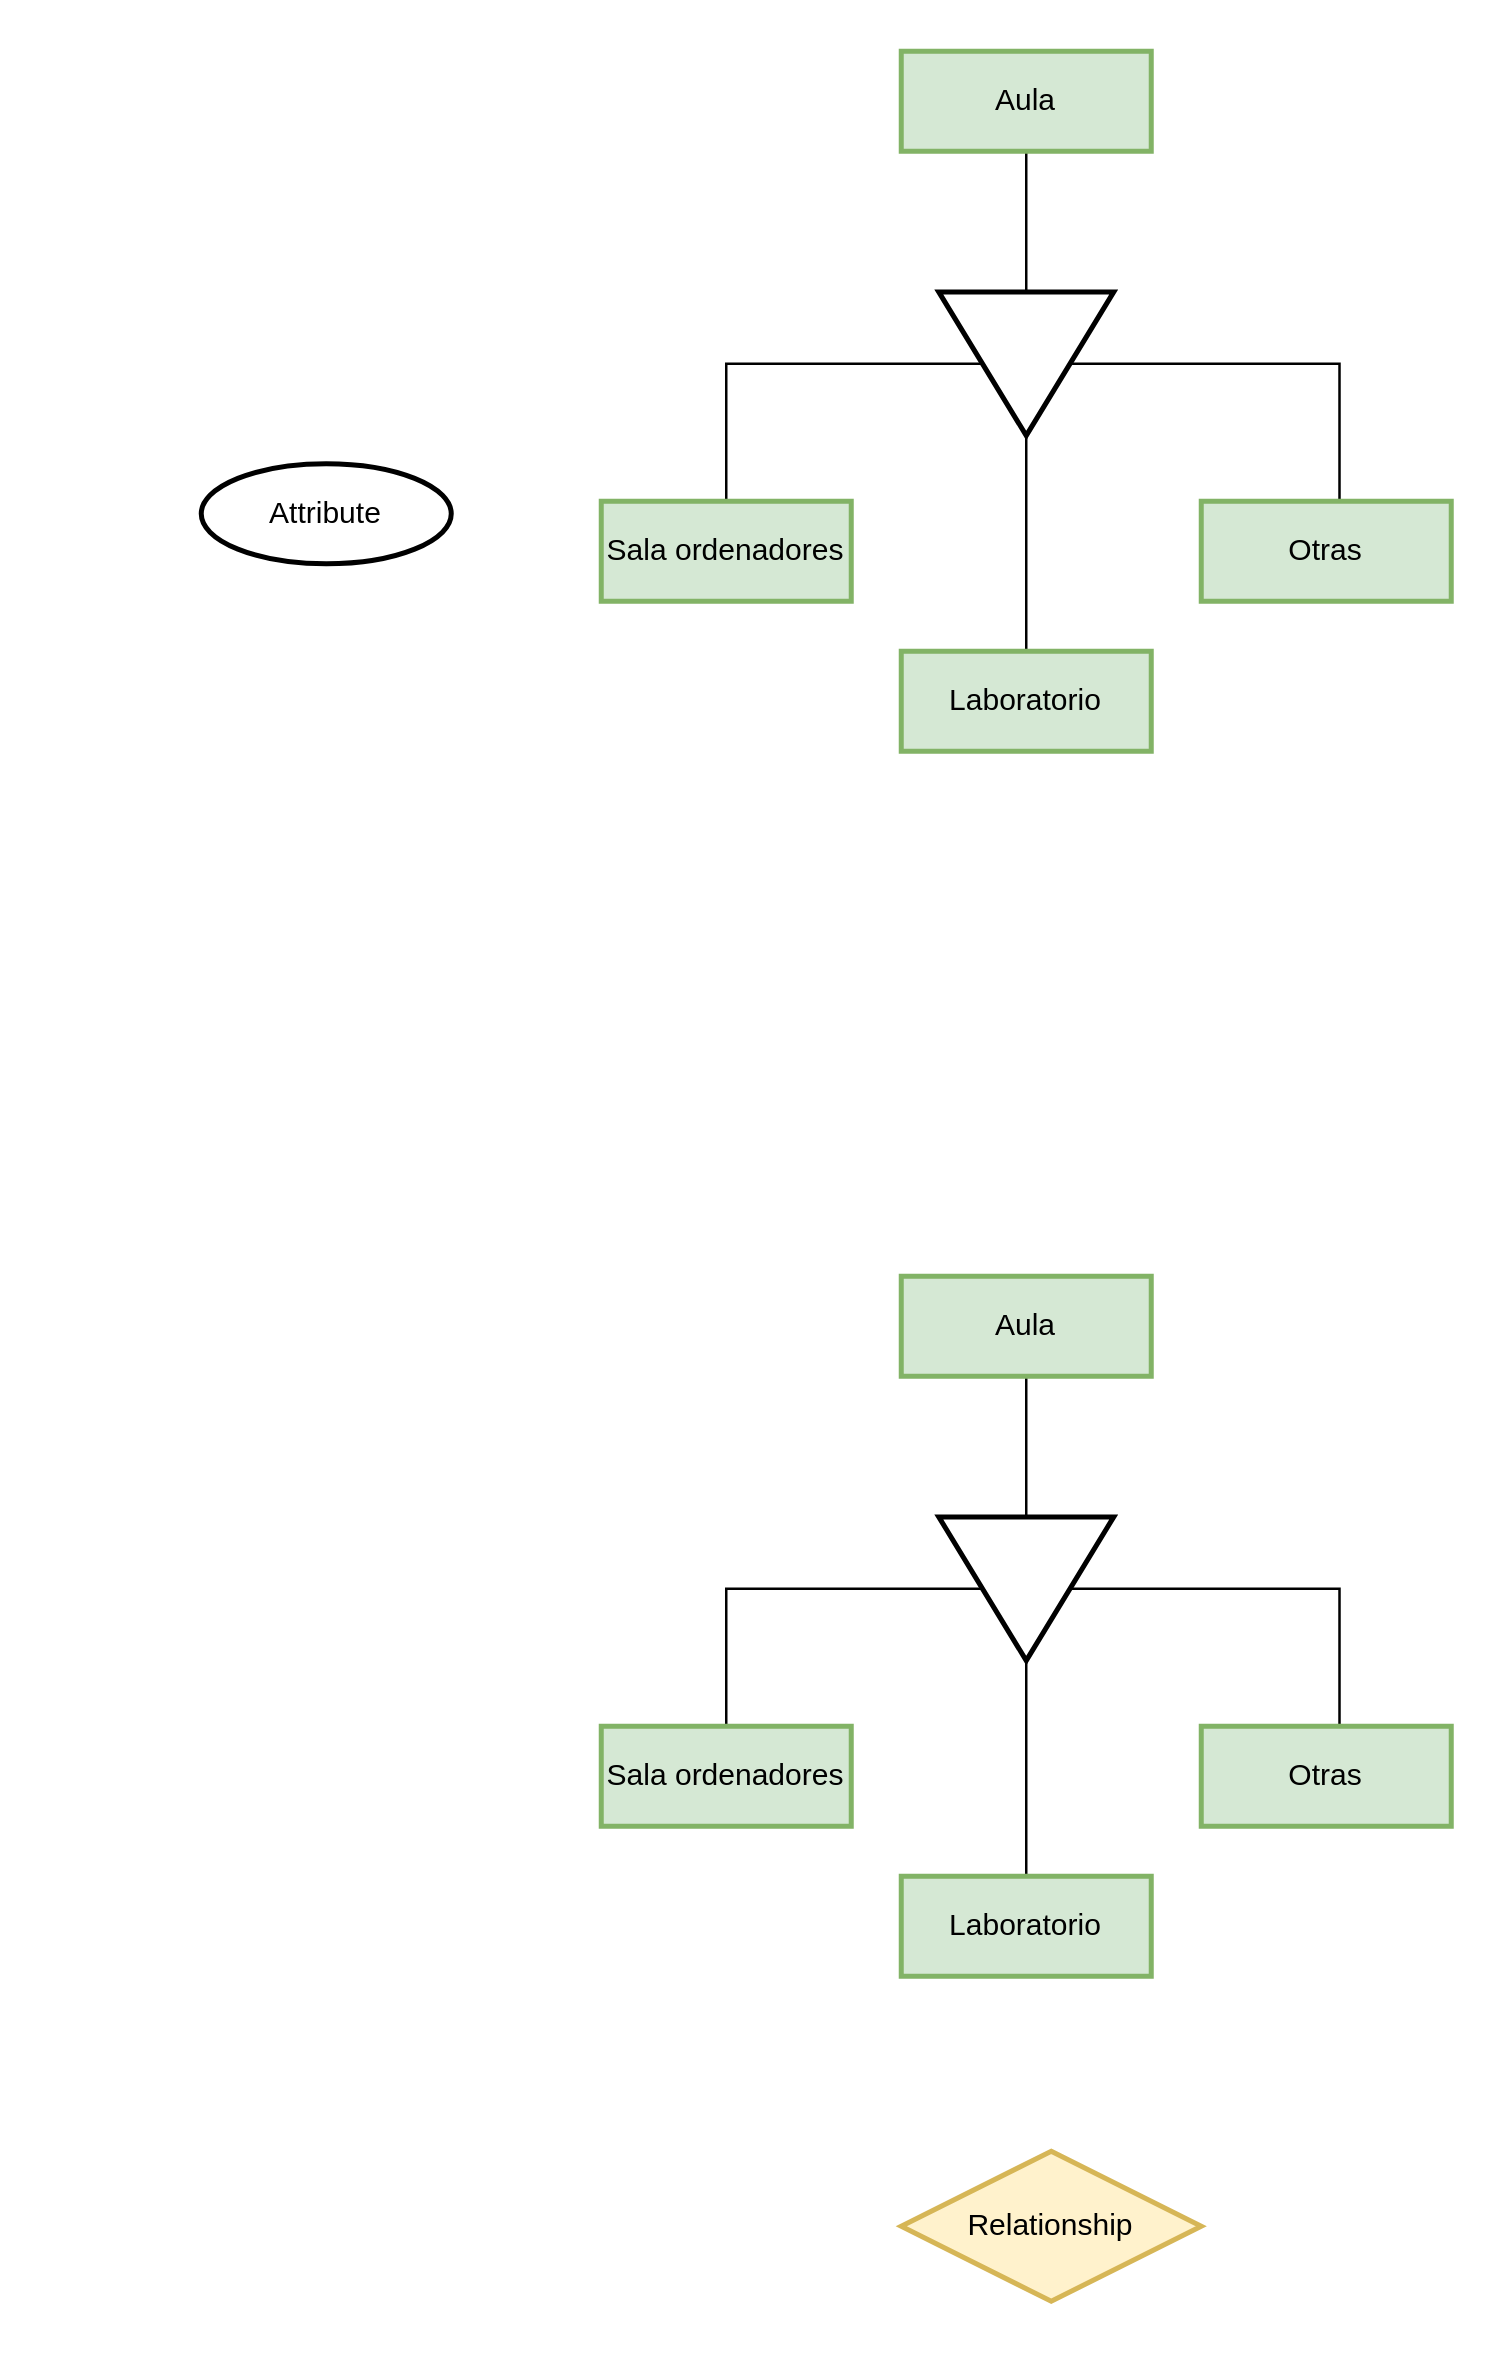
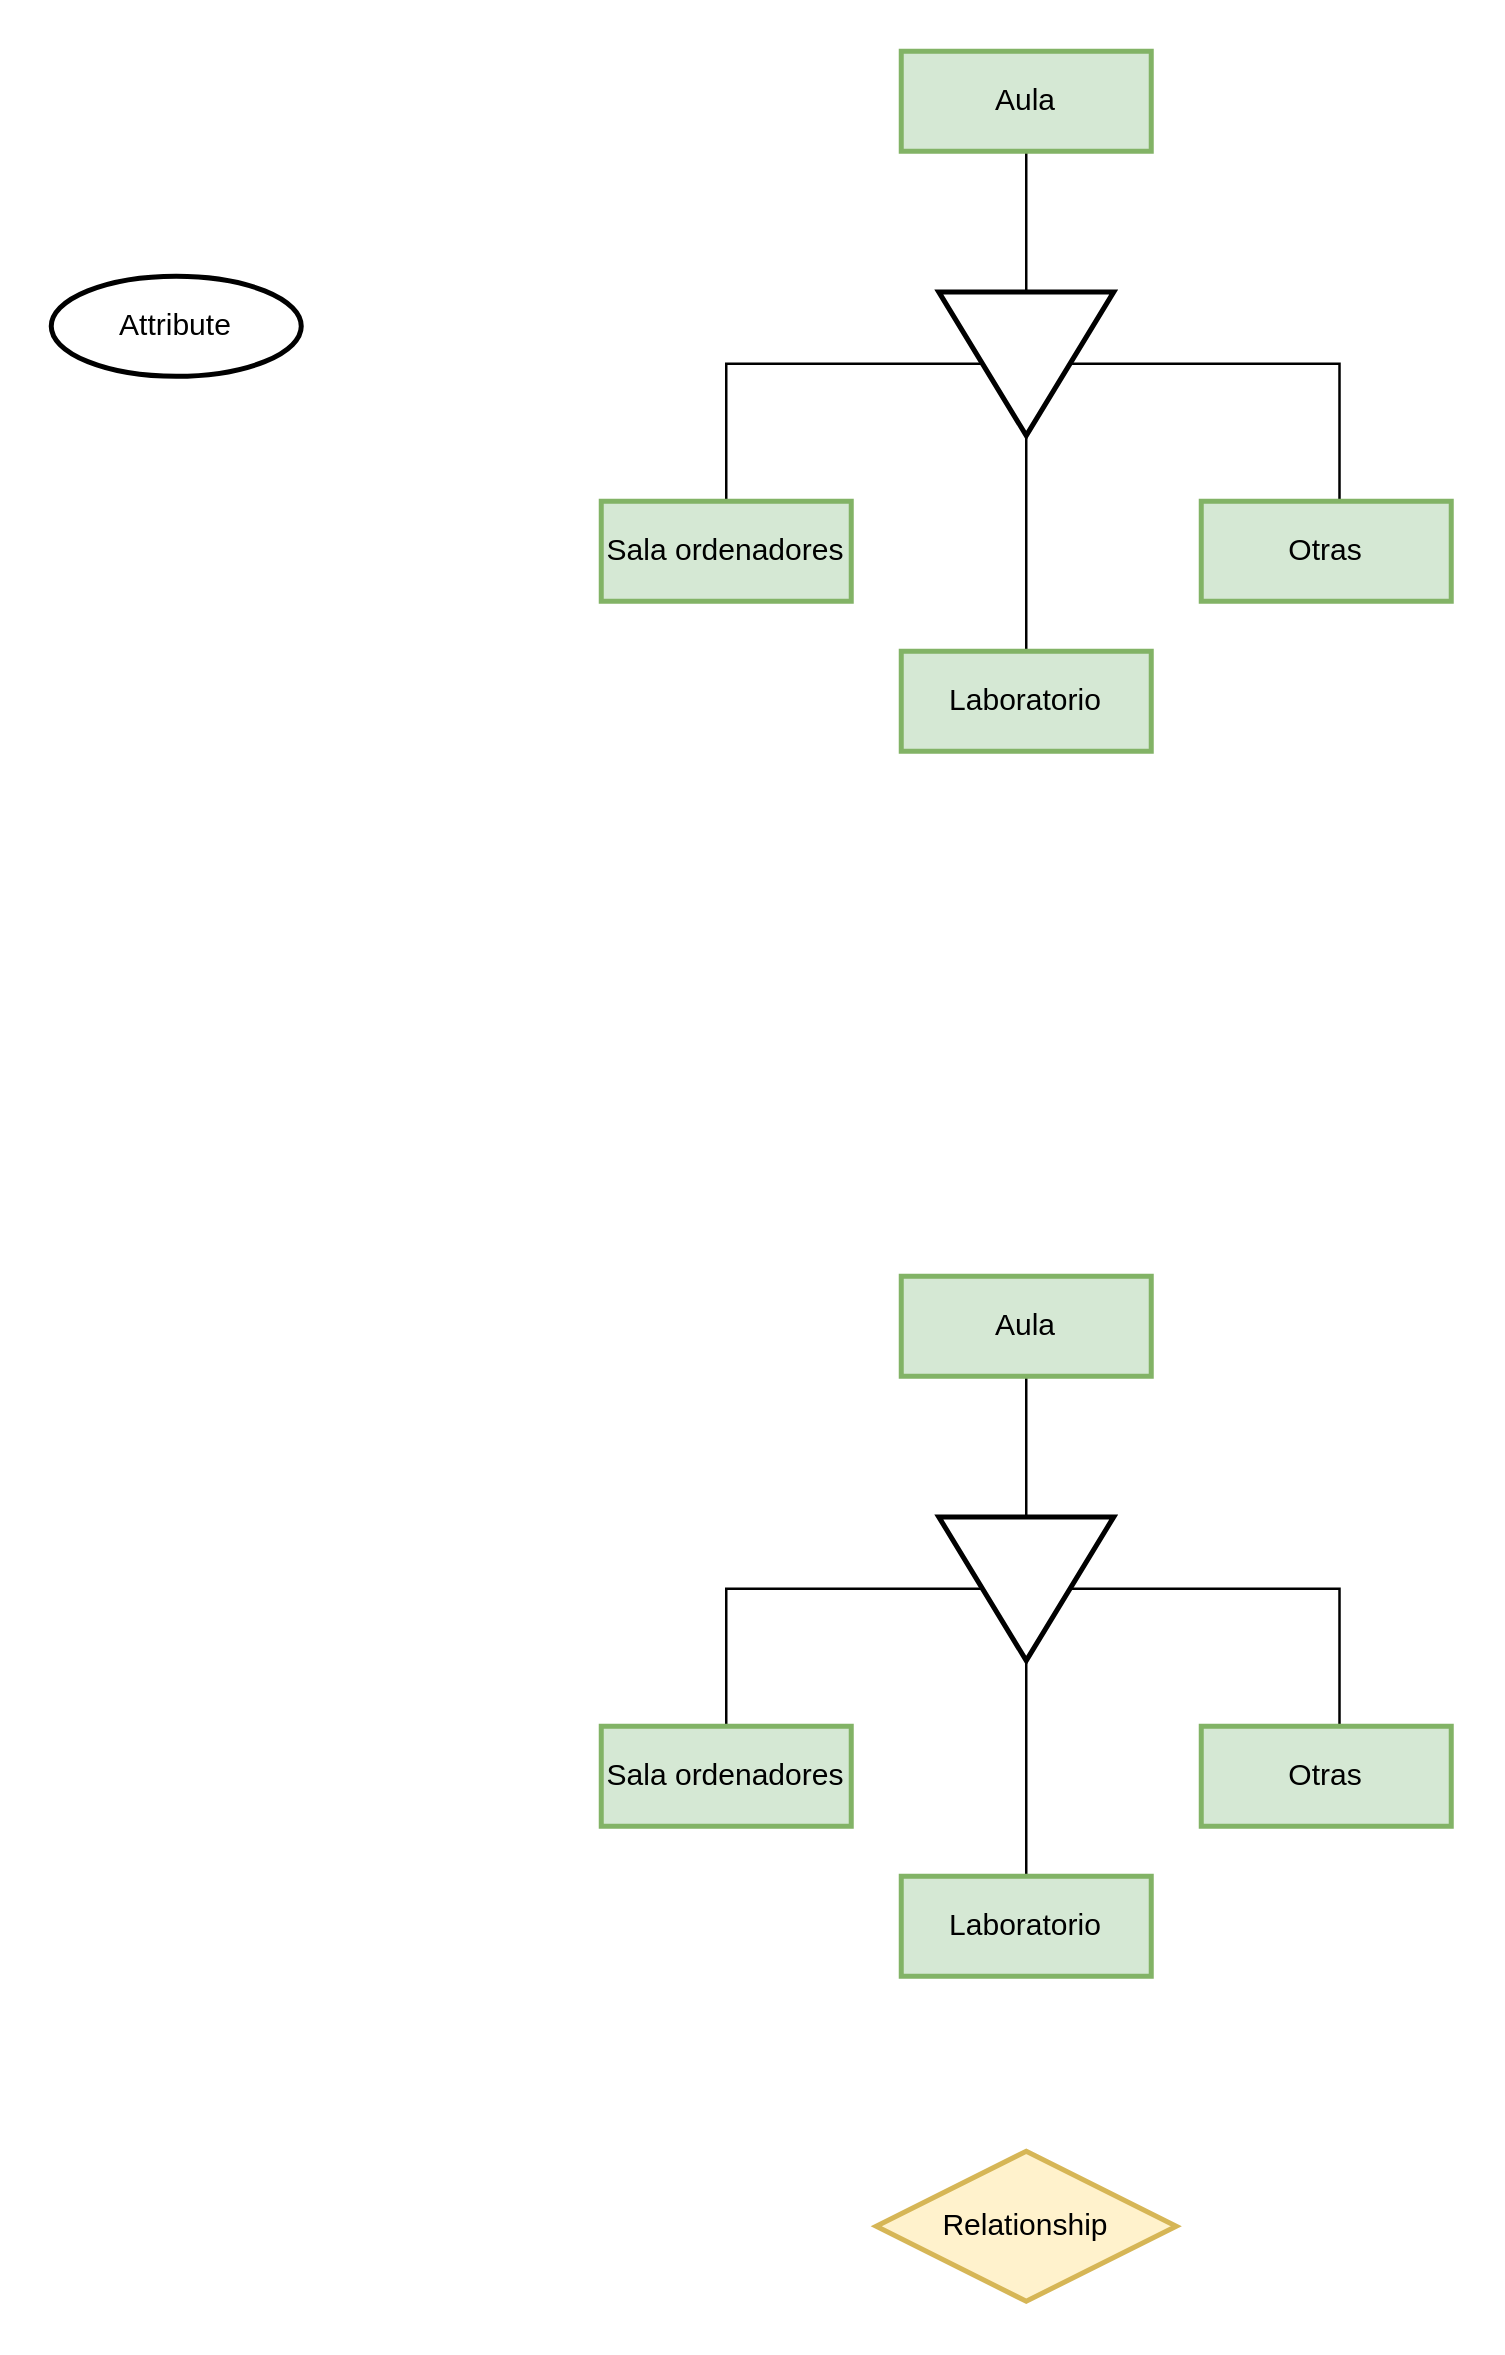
(326, 514) -> (176, 326)
(1051, 2226) -> (1026, 2226)
